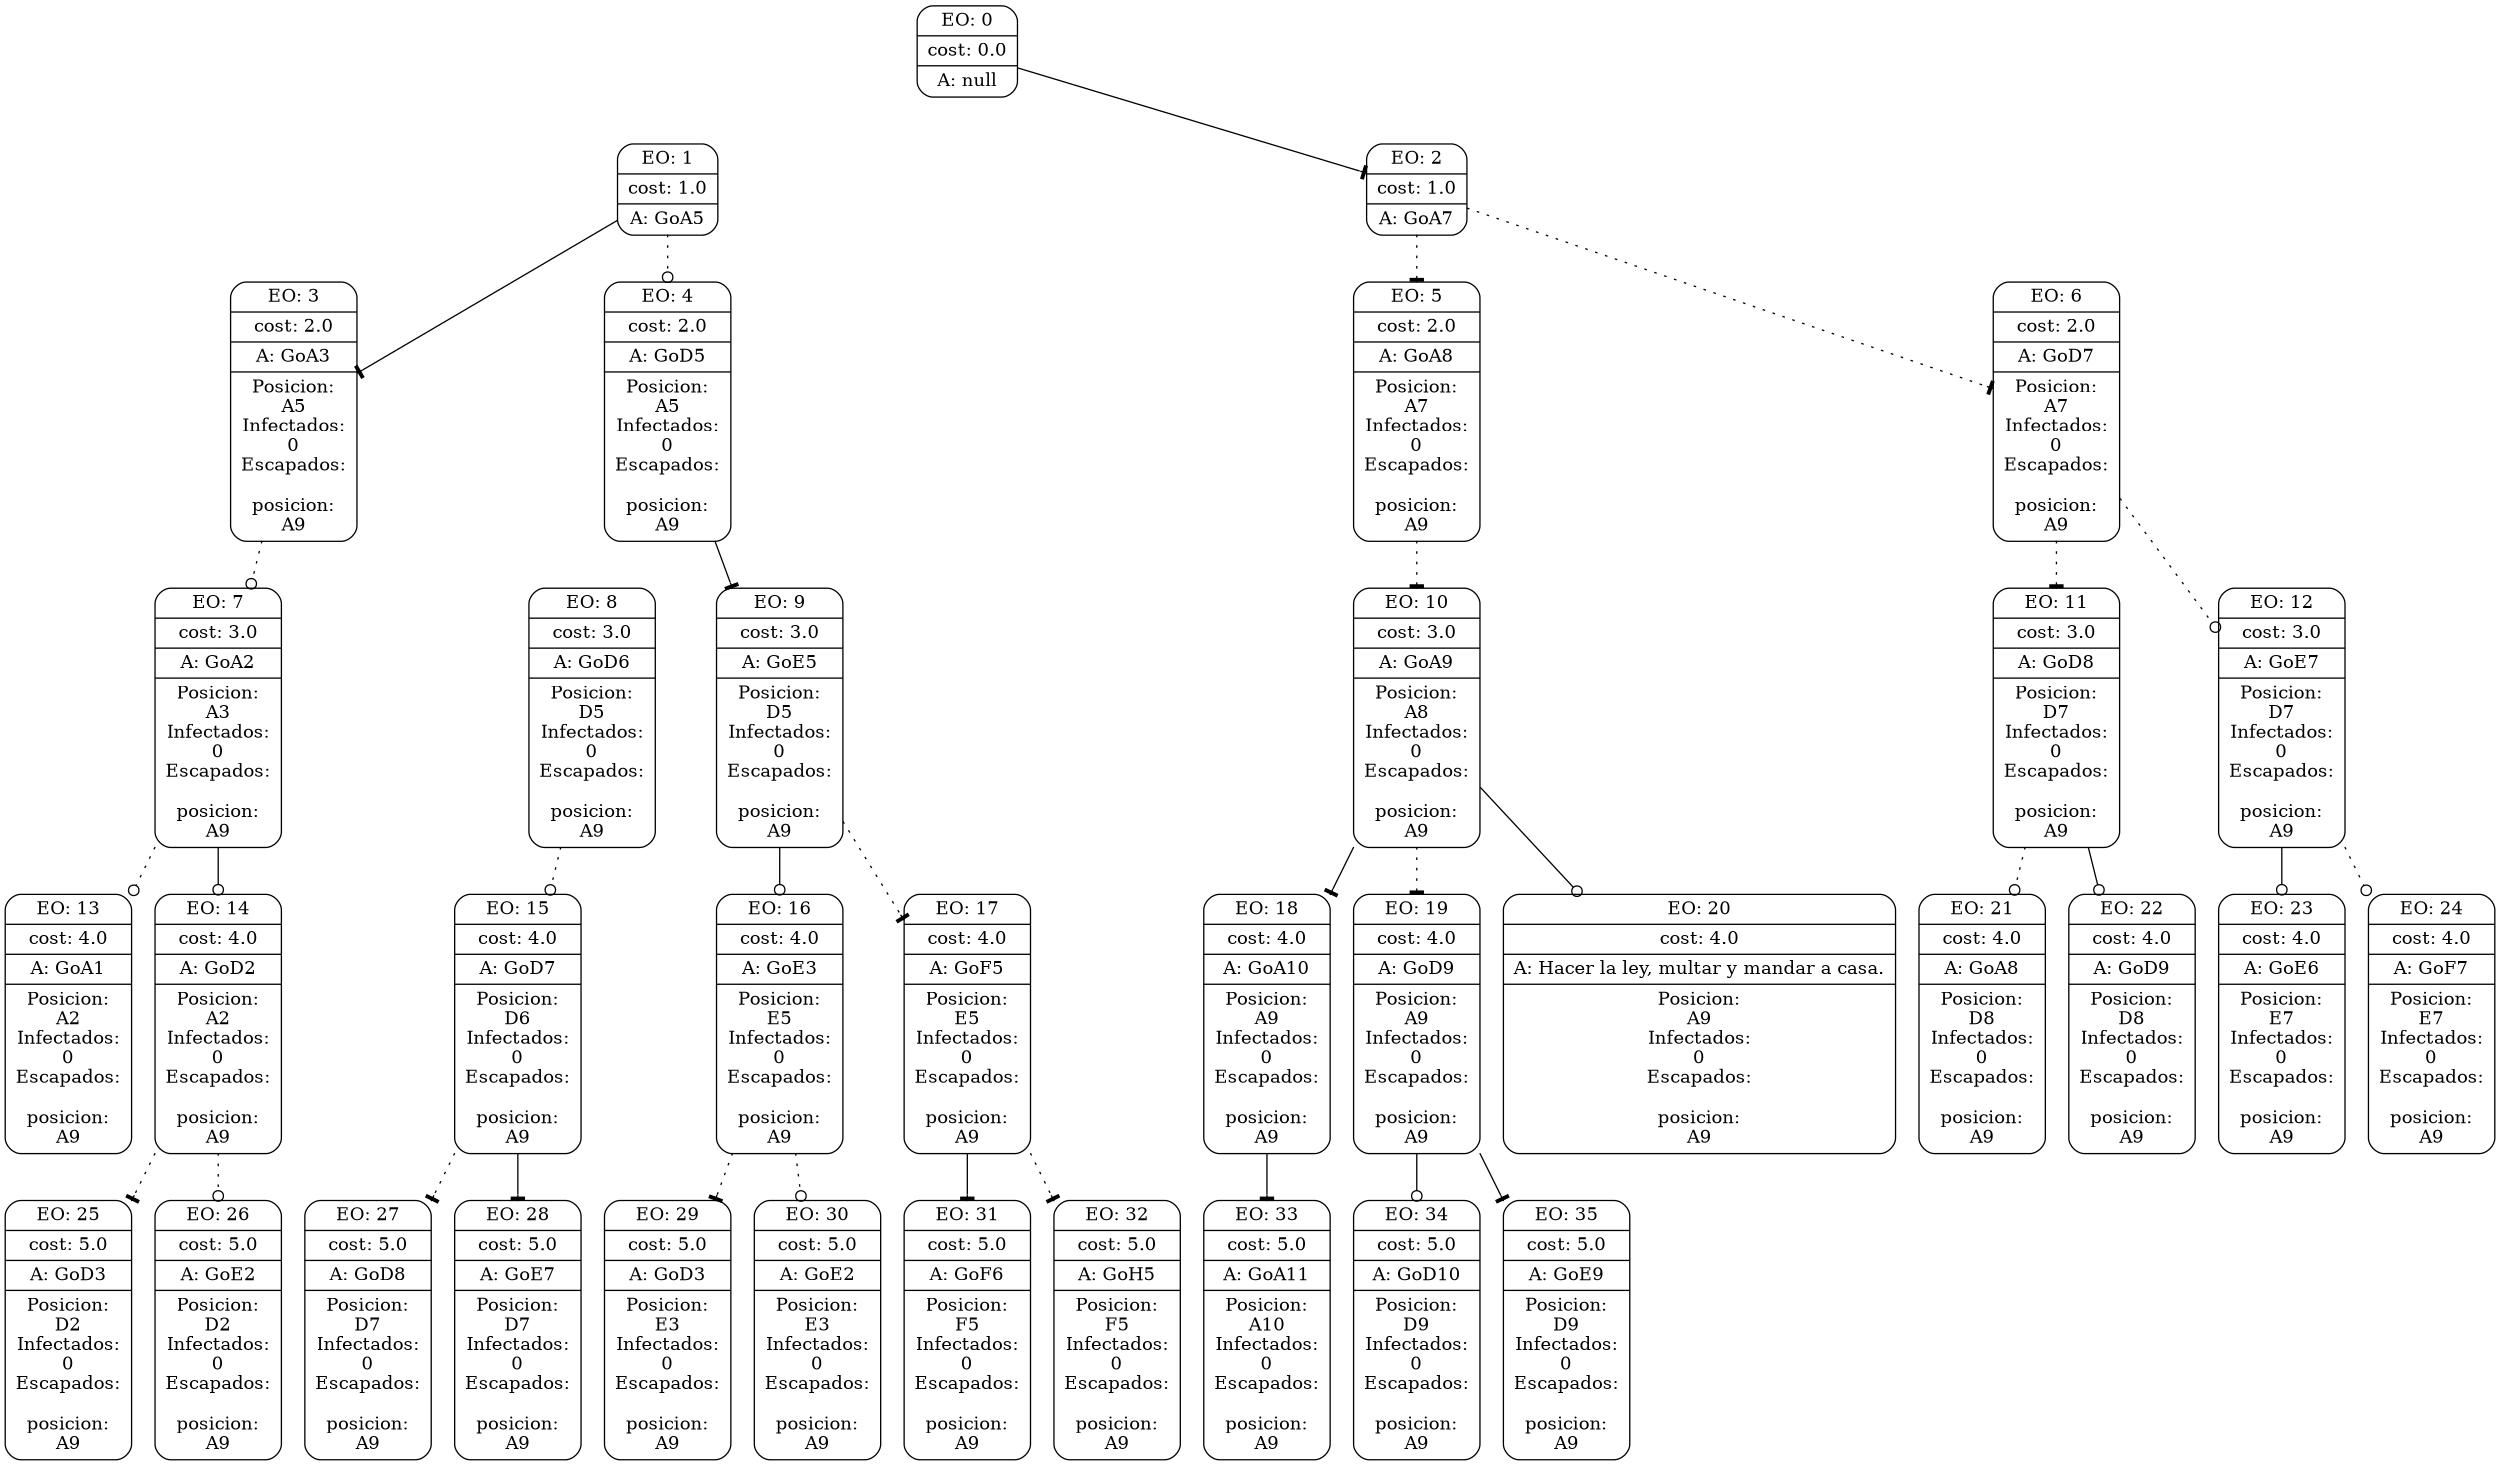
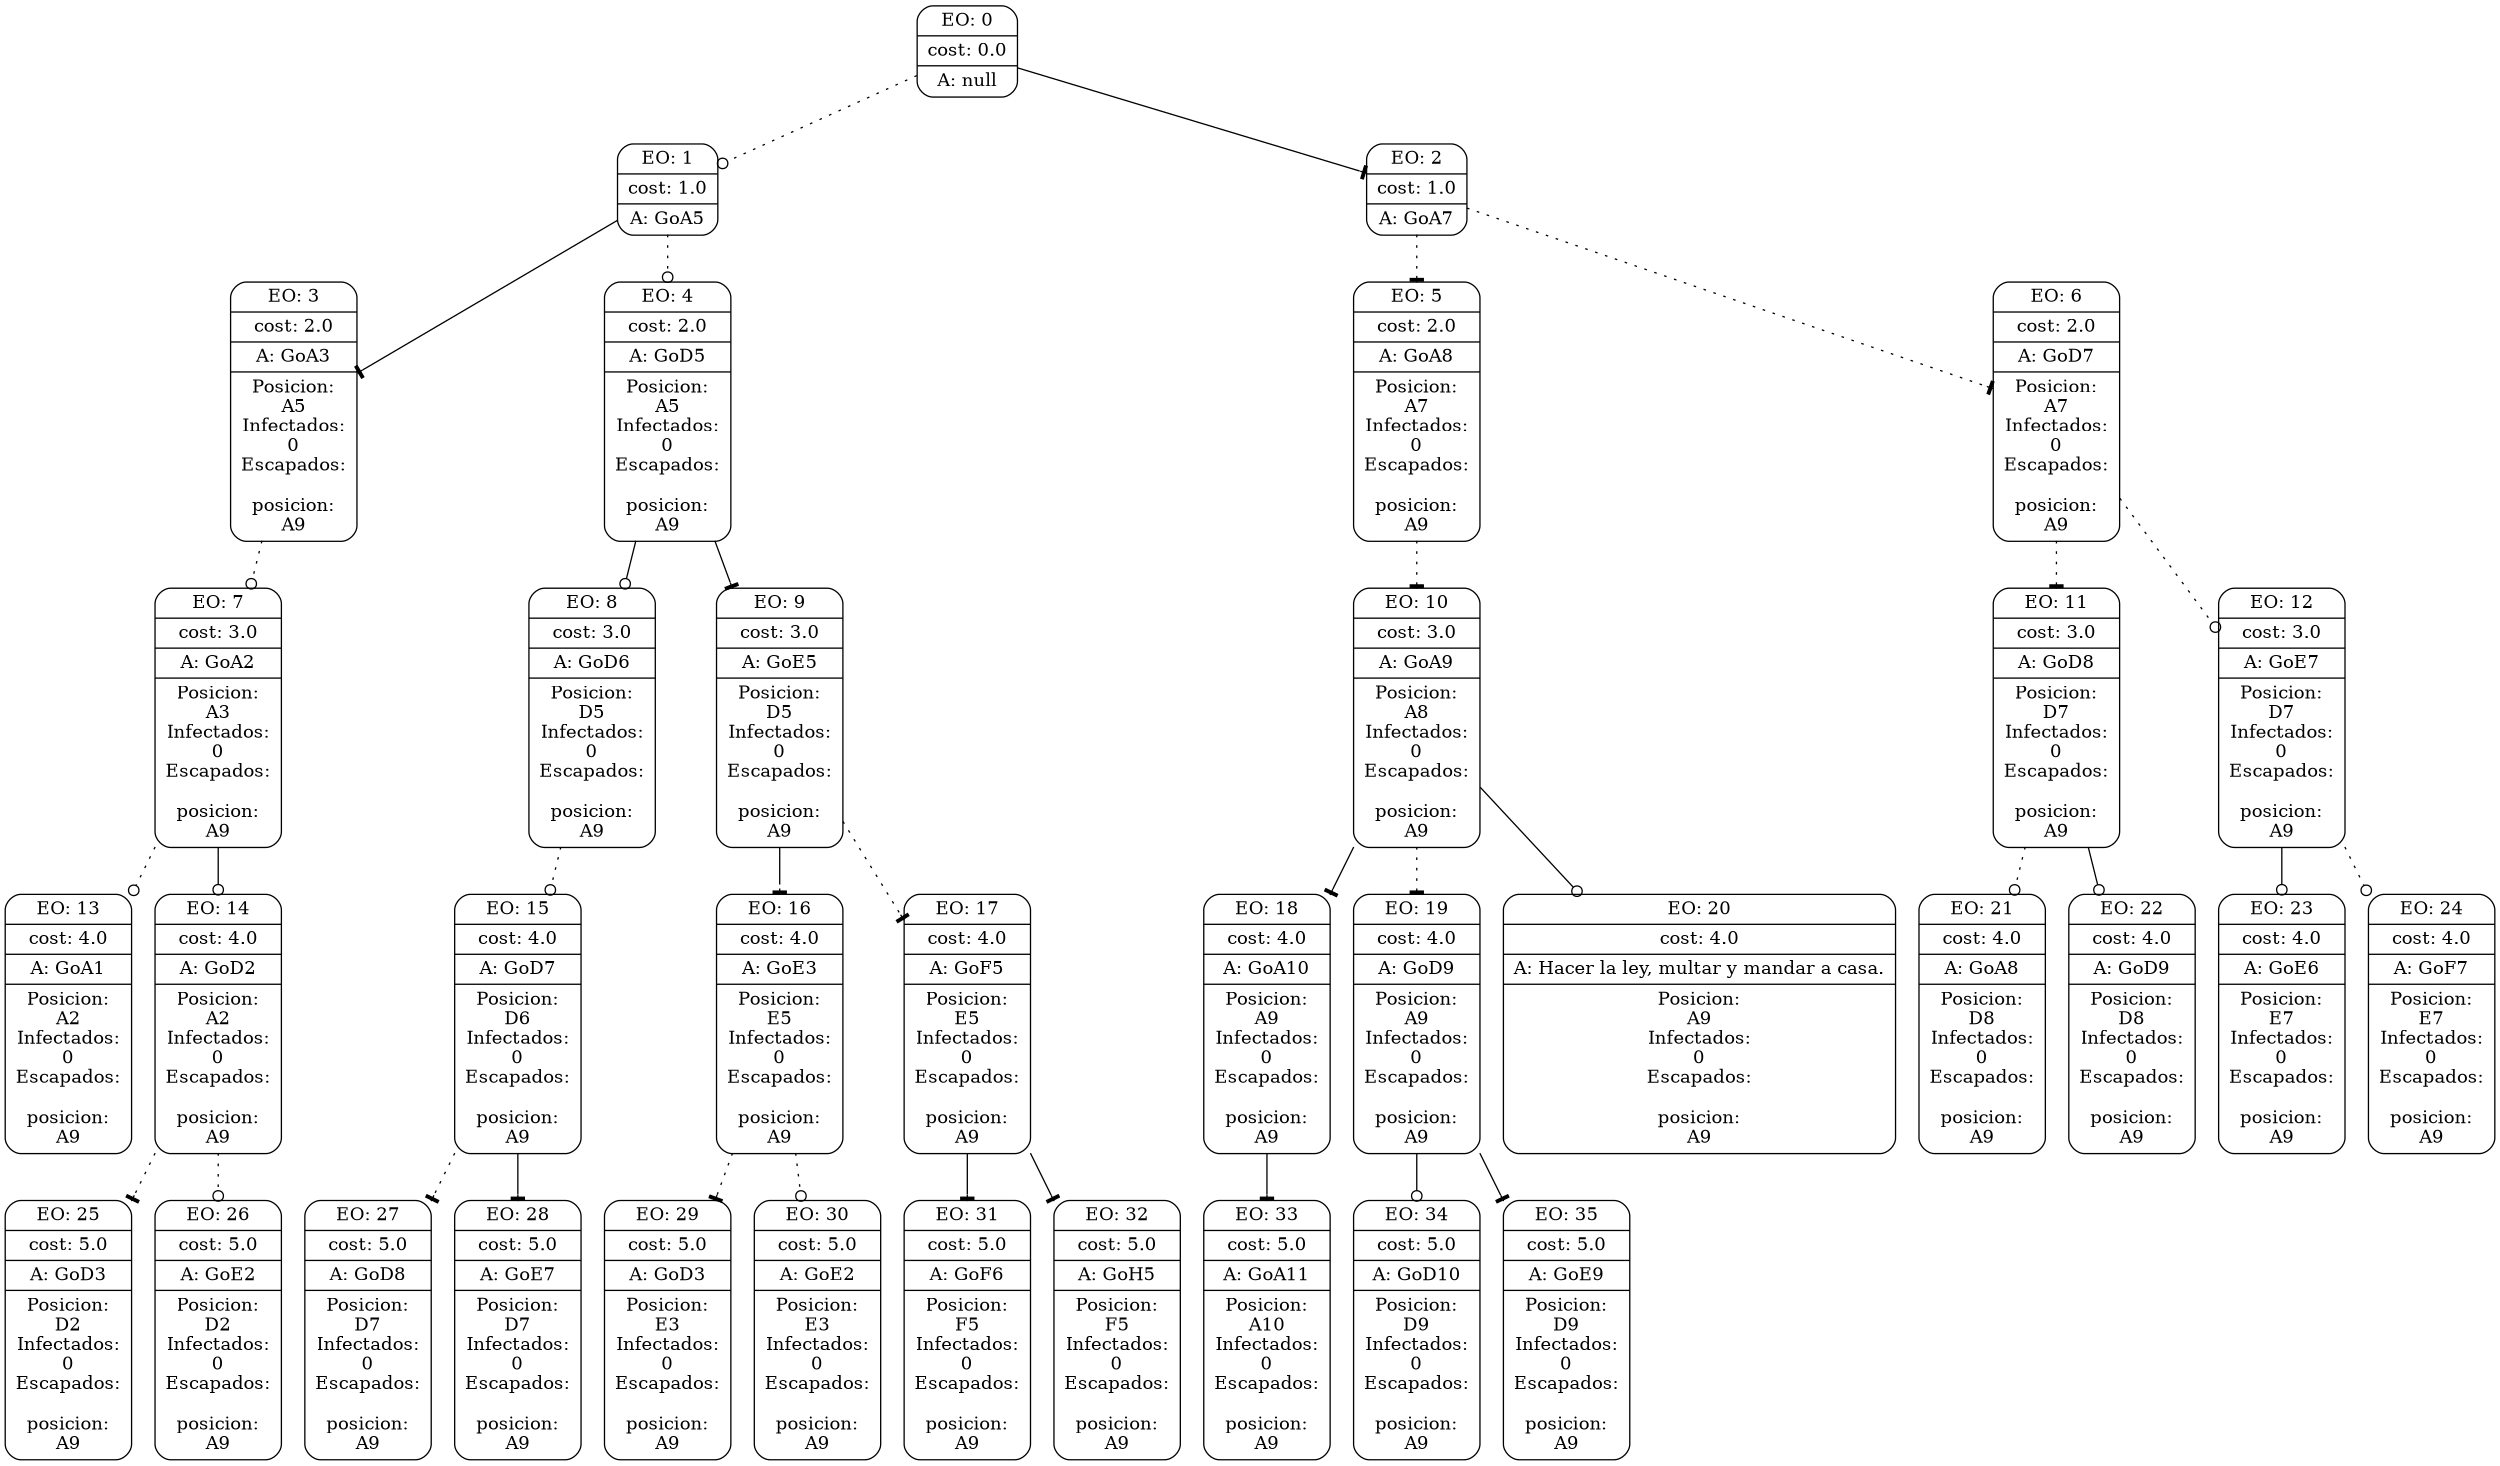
none -> (822, 118)
none -> (631, 560)
(780, 866) -> (780, 866)
(1041, 1174) -> (1041, 1174)
